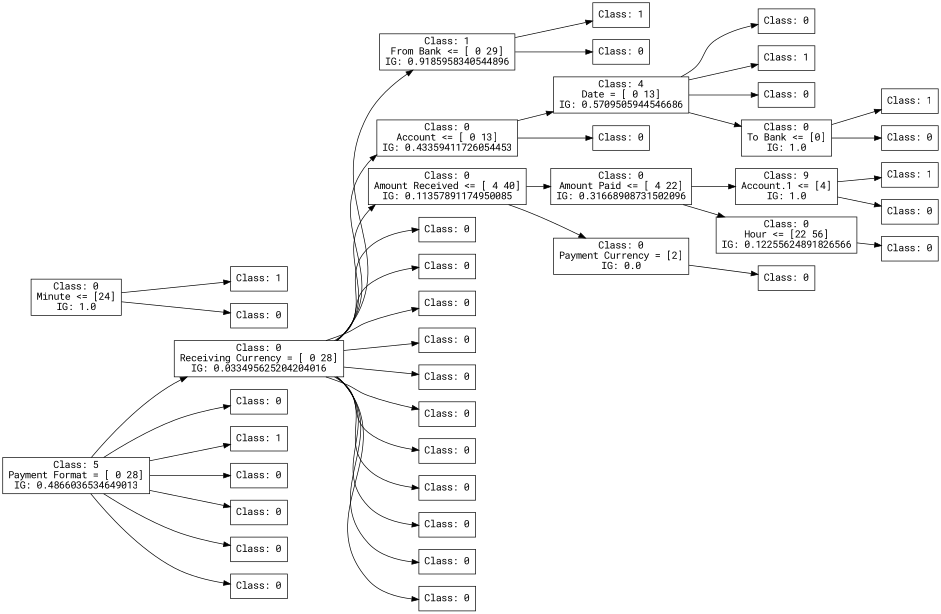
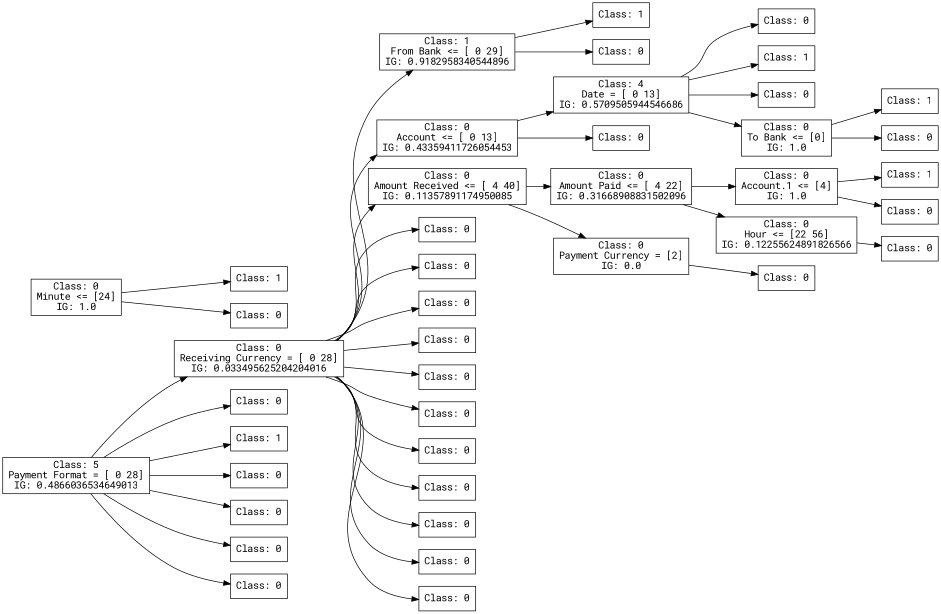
(447, 52) -> (447, 52)
(621, 187) -> (621, 187)
(787, 187) -> (787, 187)
